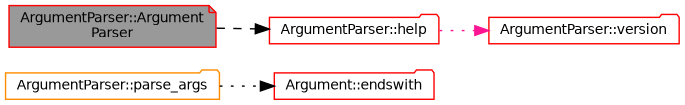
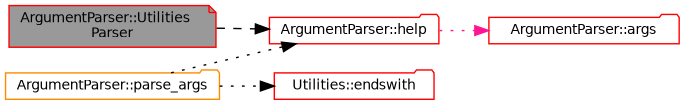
(112, 26) -> (112, 26)
(584, 31) -> (584, 31)
none -> (227, 60)
(354, 86) -> (354, 86)
